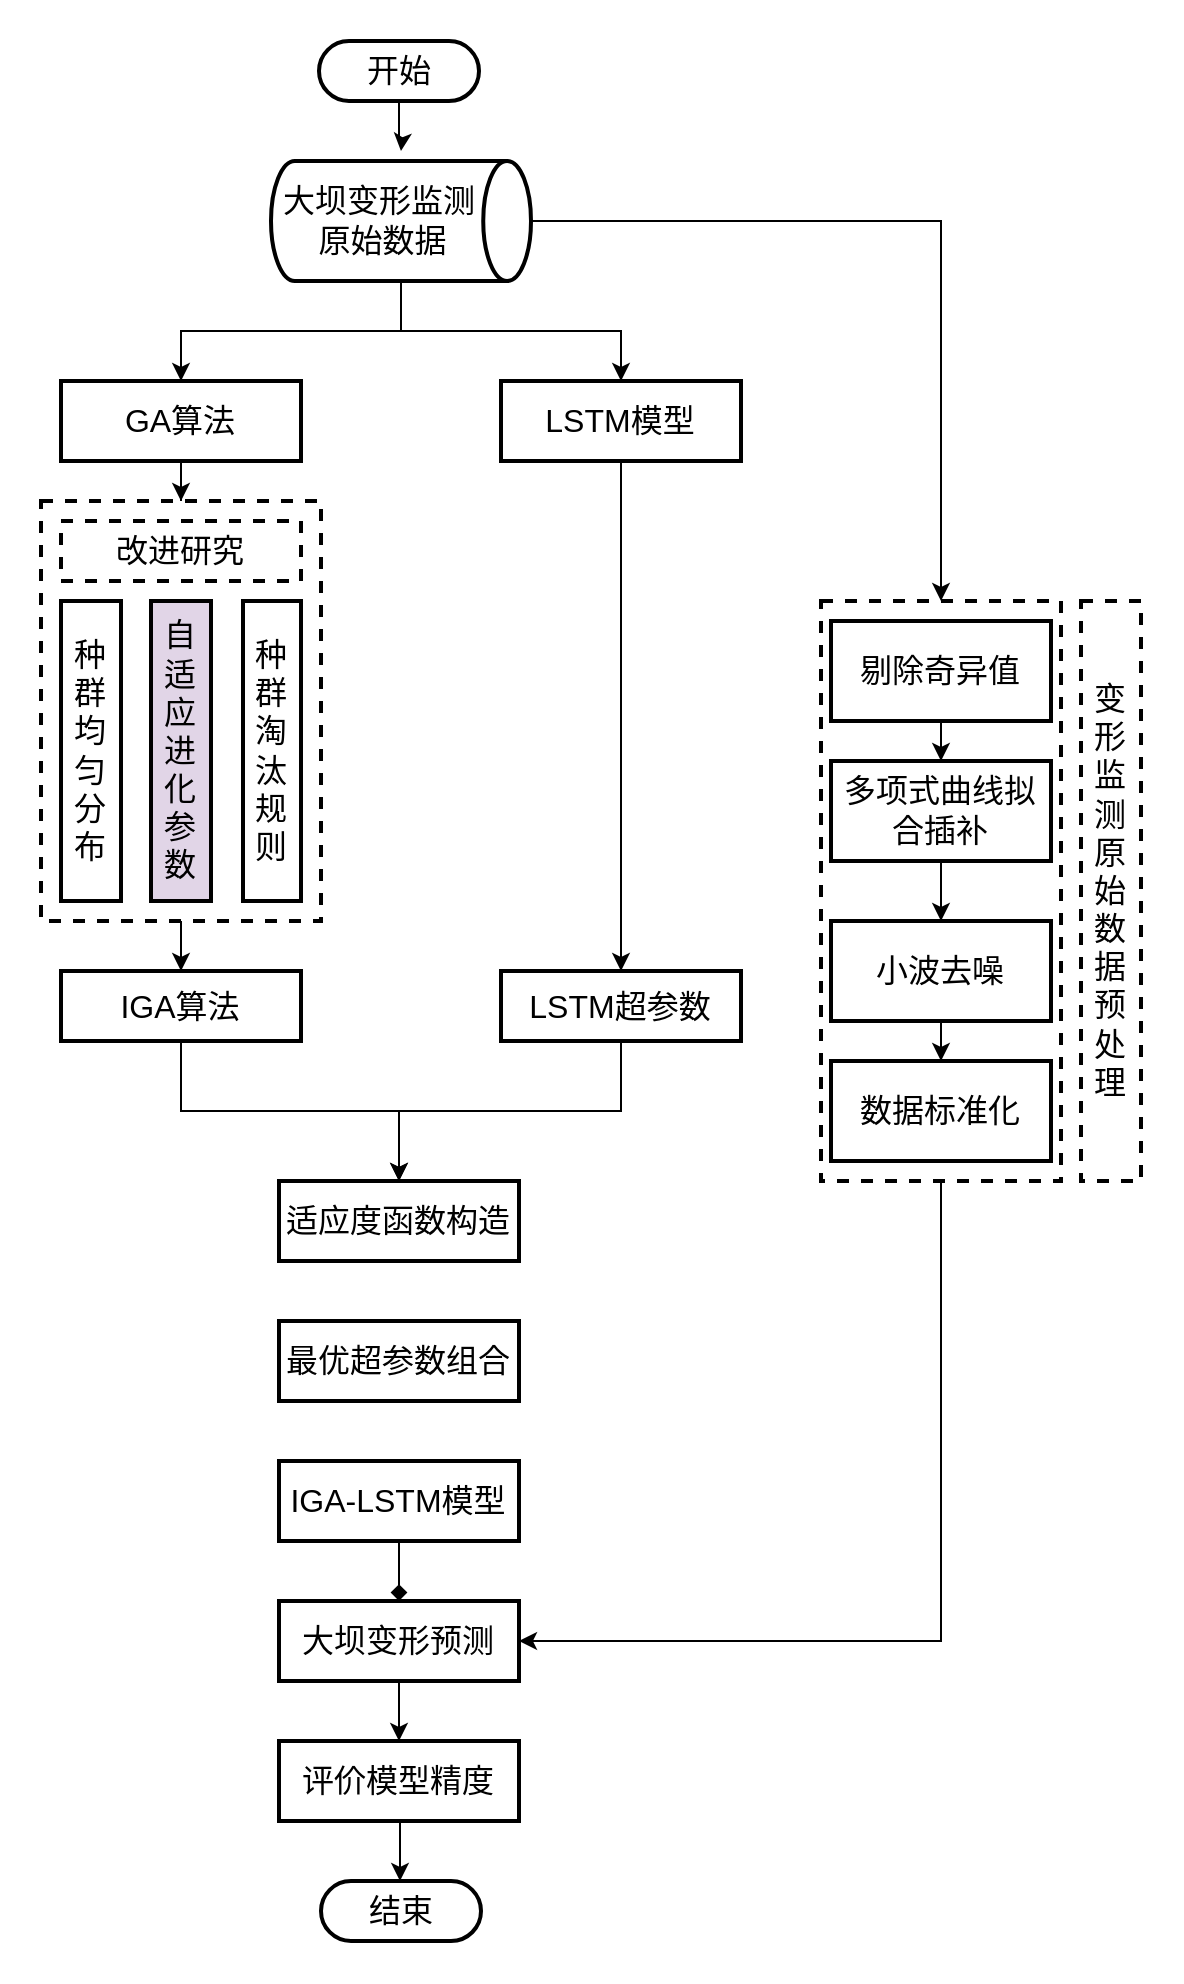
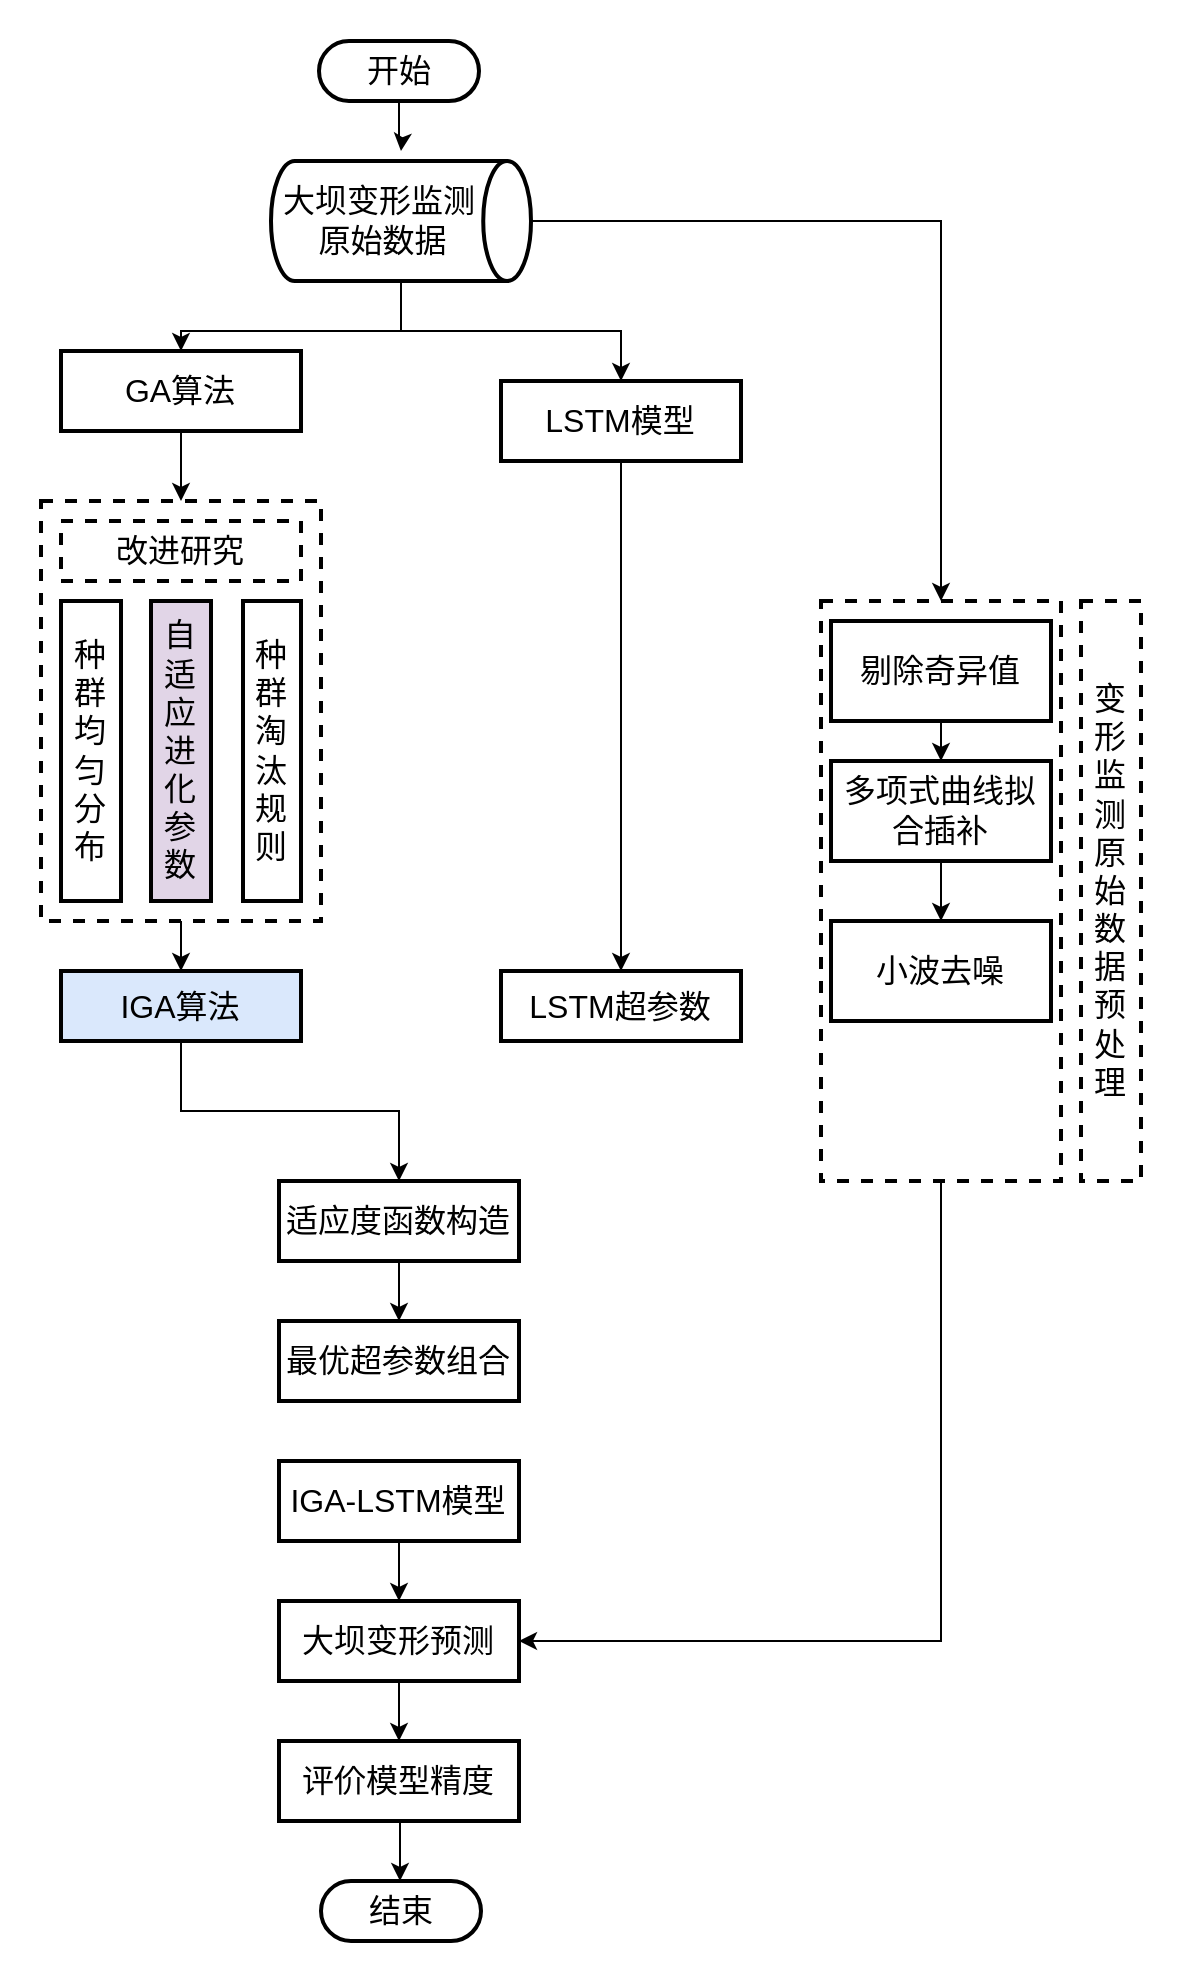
(181, 421) -> (181, 391)
(181, 1006) -> (181, 1006)
(941, 1048) -> none
(547, 1111) -> none
(941, 1111) -> none
none -> (399, 1298)
(399, 1585) -> (399, 1586)
